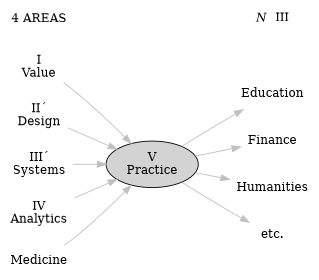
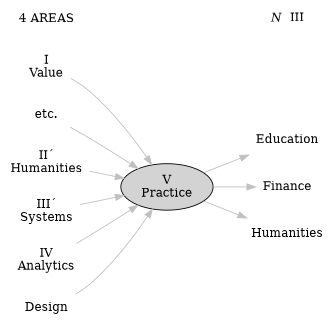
(39, 116) -> (47, 163)
(212, 201) -> (101, 145)
(39, 261) -> (47, 308)
